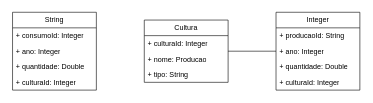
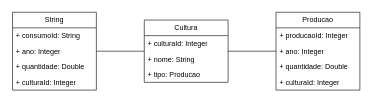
(318, 20) -> (318, 20)
(53, 36) -> (50, 36)
(316, 36) -> (319, 41)
none -> (120, 51)
(177, 60) -> (172, 60)
(171, 75) -> (176, 75)
